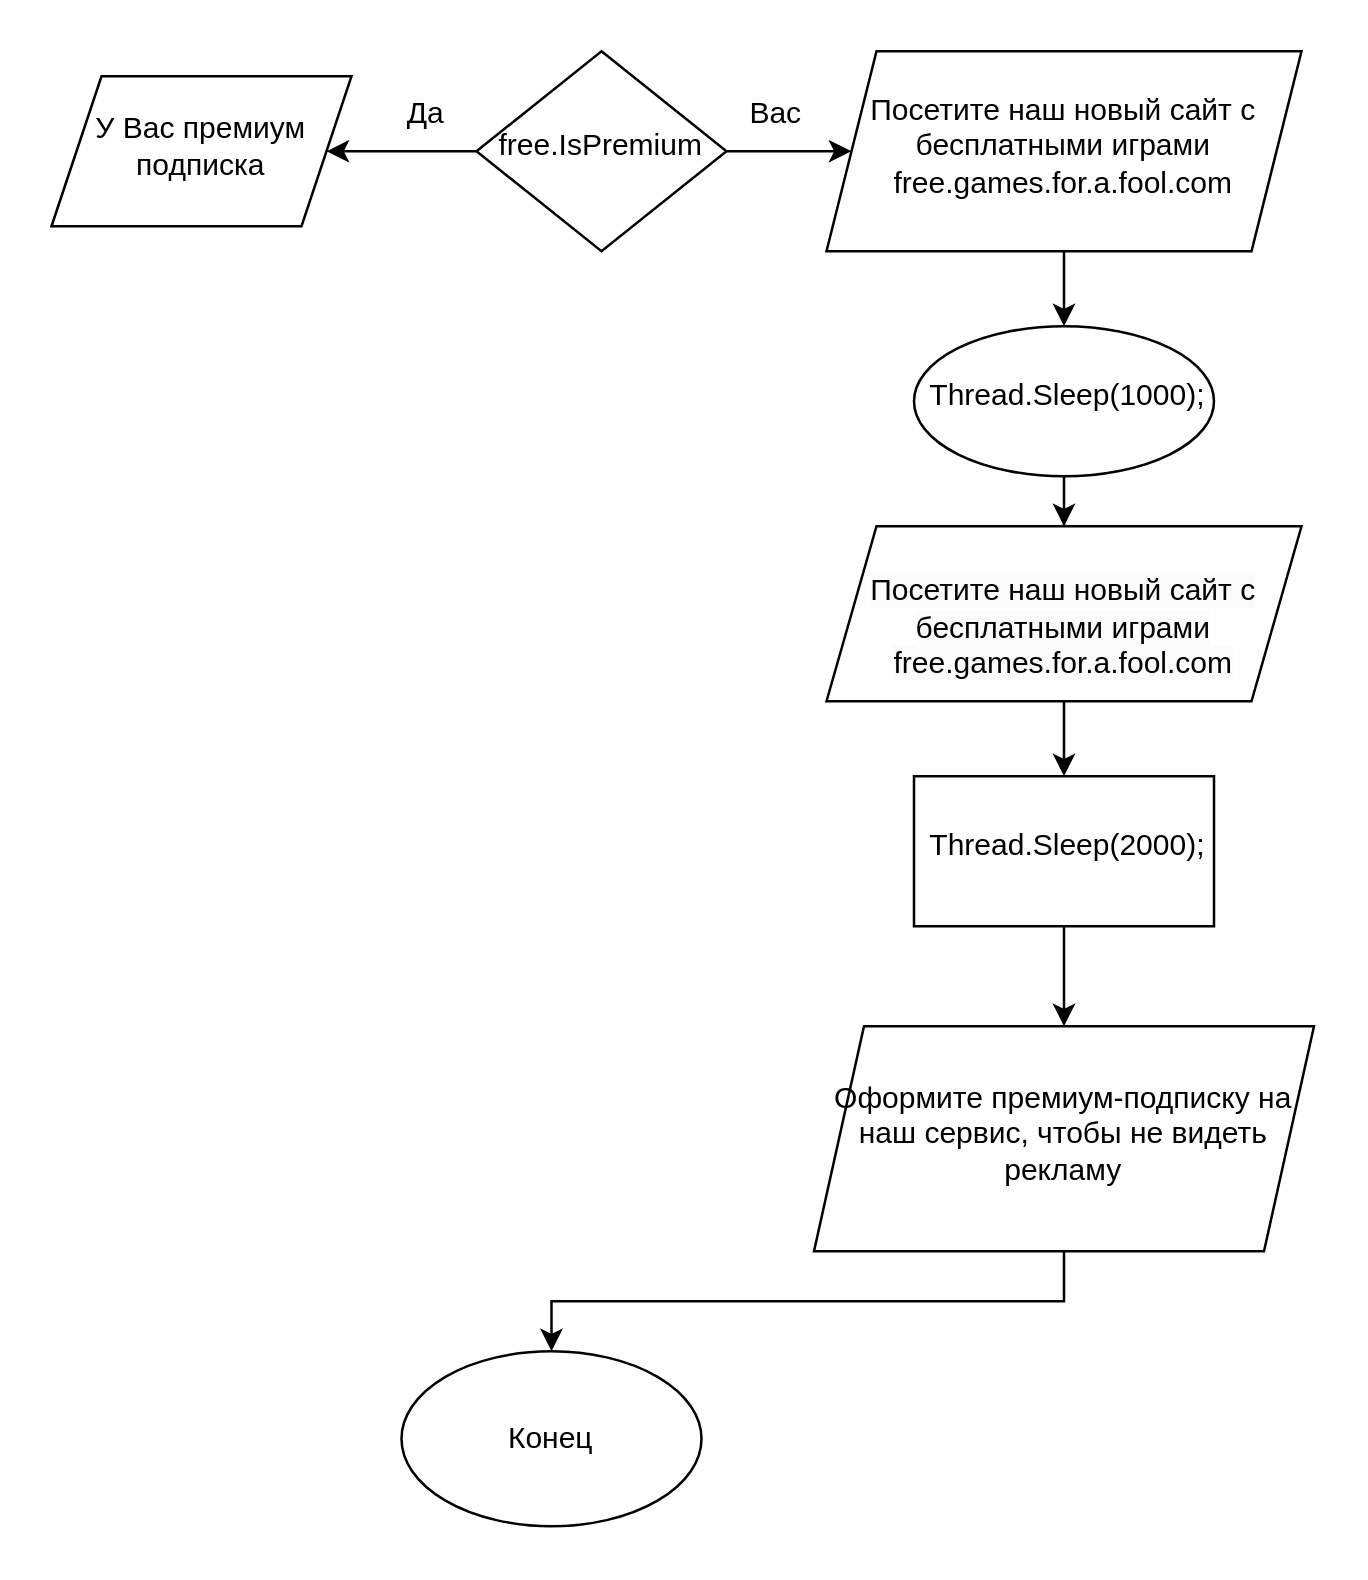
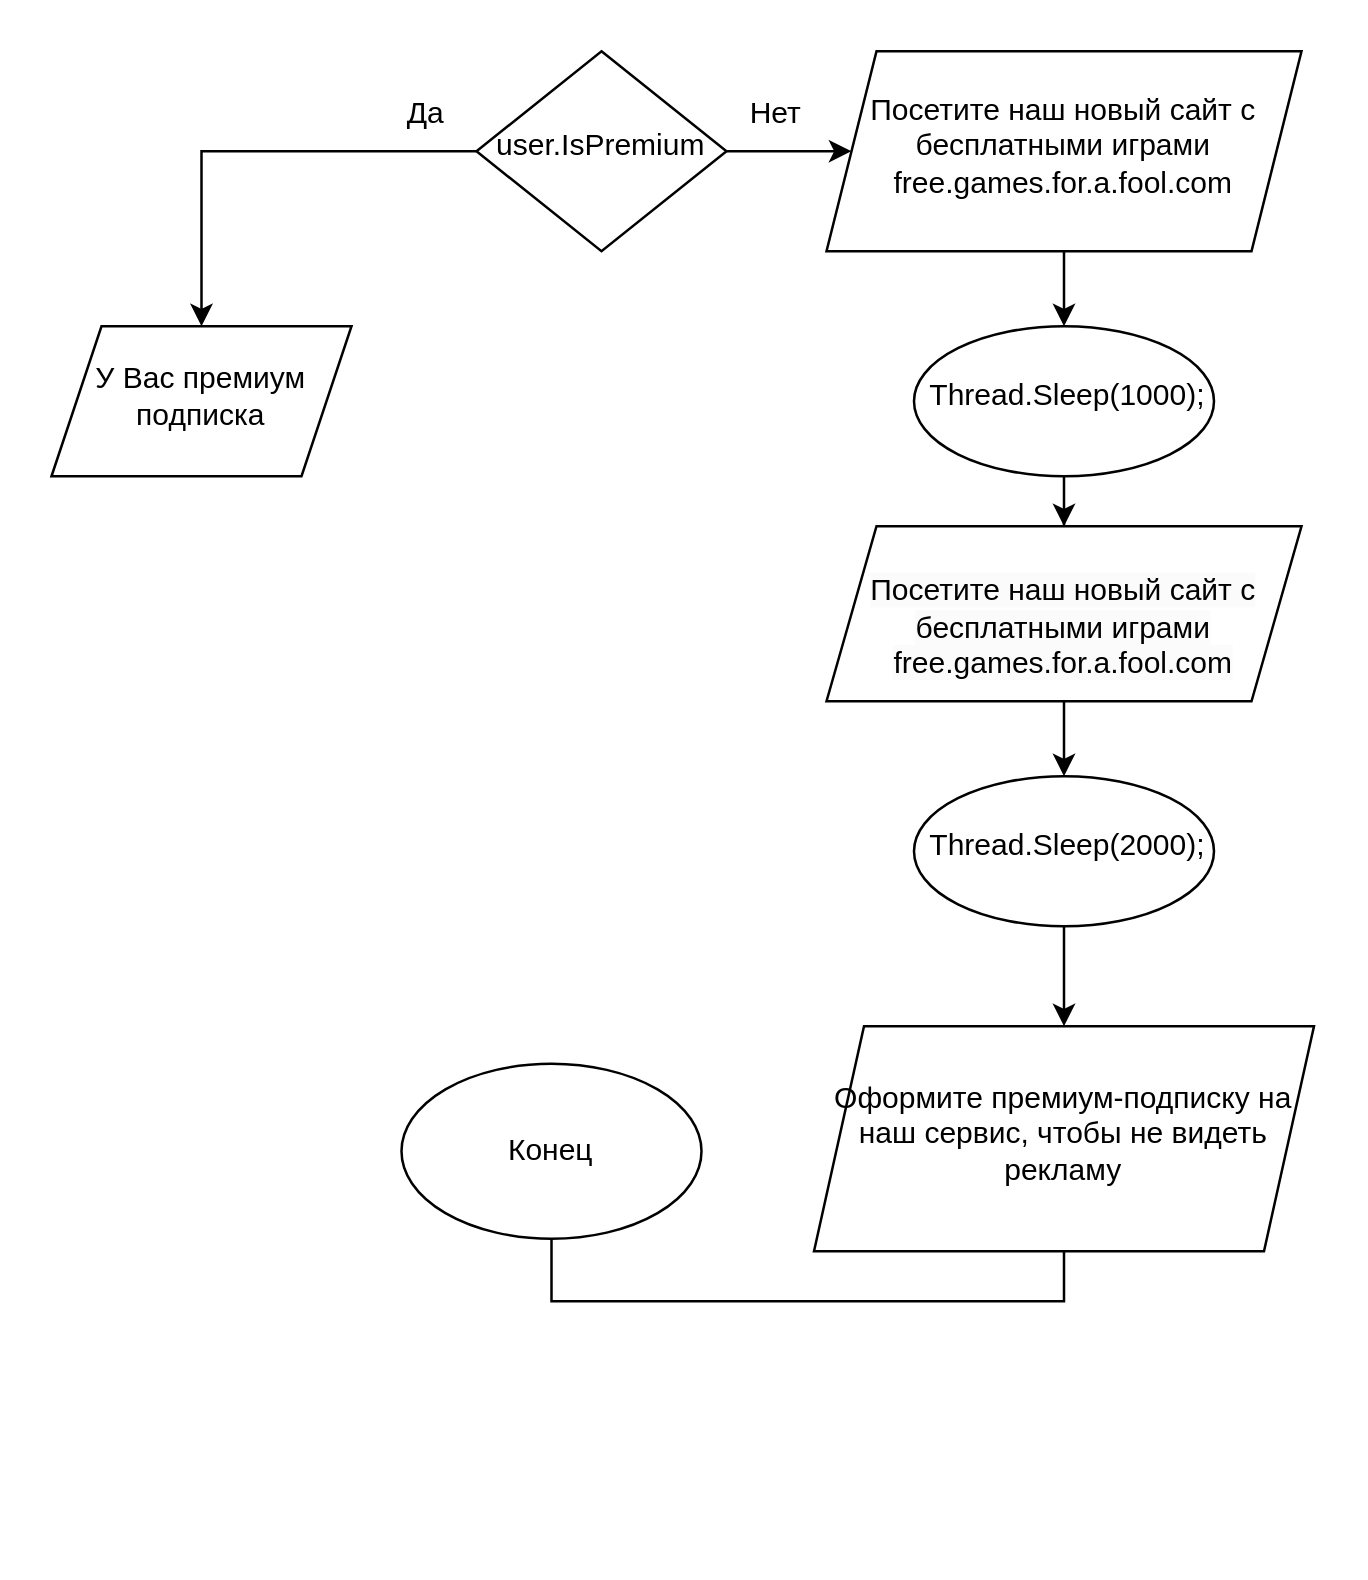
(776, 114) -> (776, 114)
(601, 146) -> (601, 146)
(201, 151) -> (201, 401)
(1064, 851) -> (1064, 851)
(551, 1439) -> (551, 1151)
